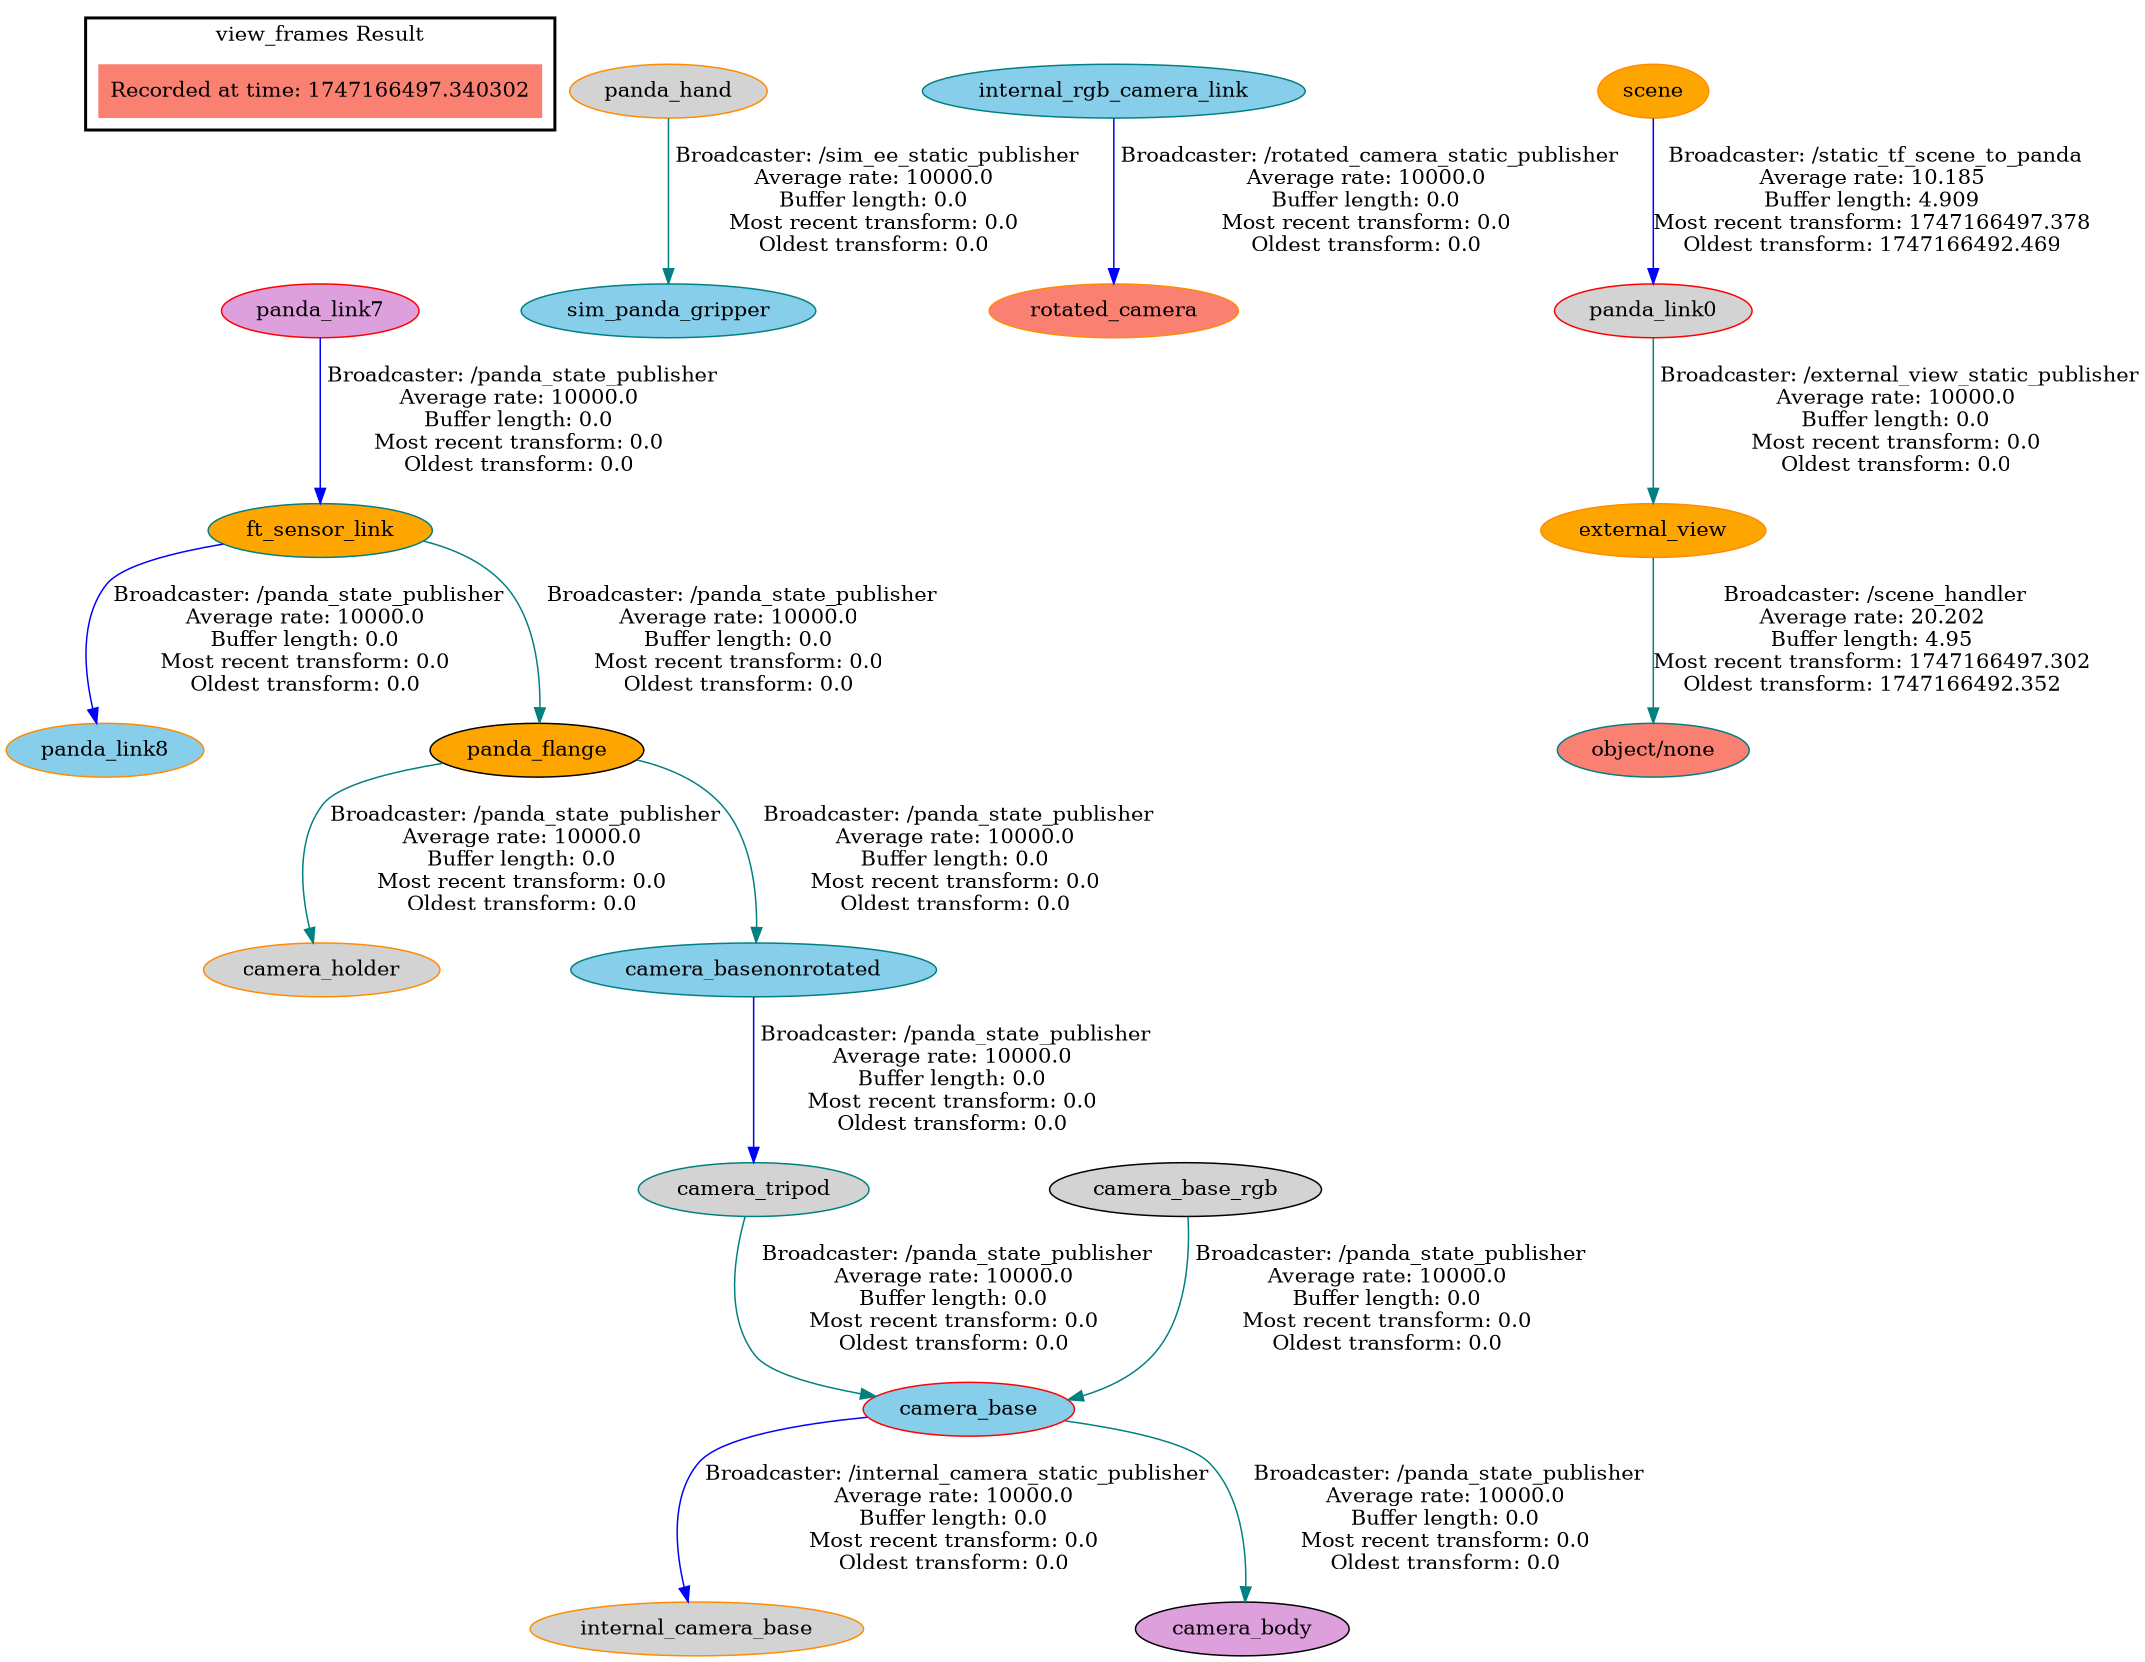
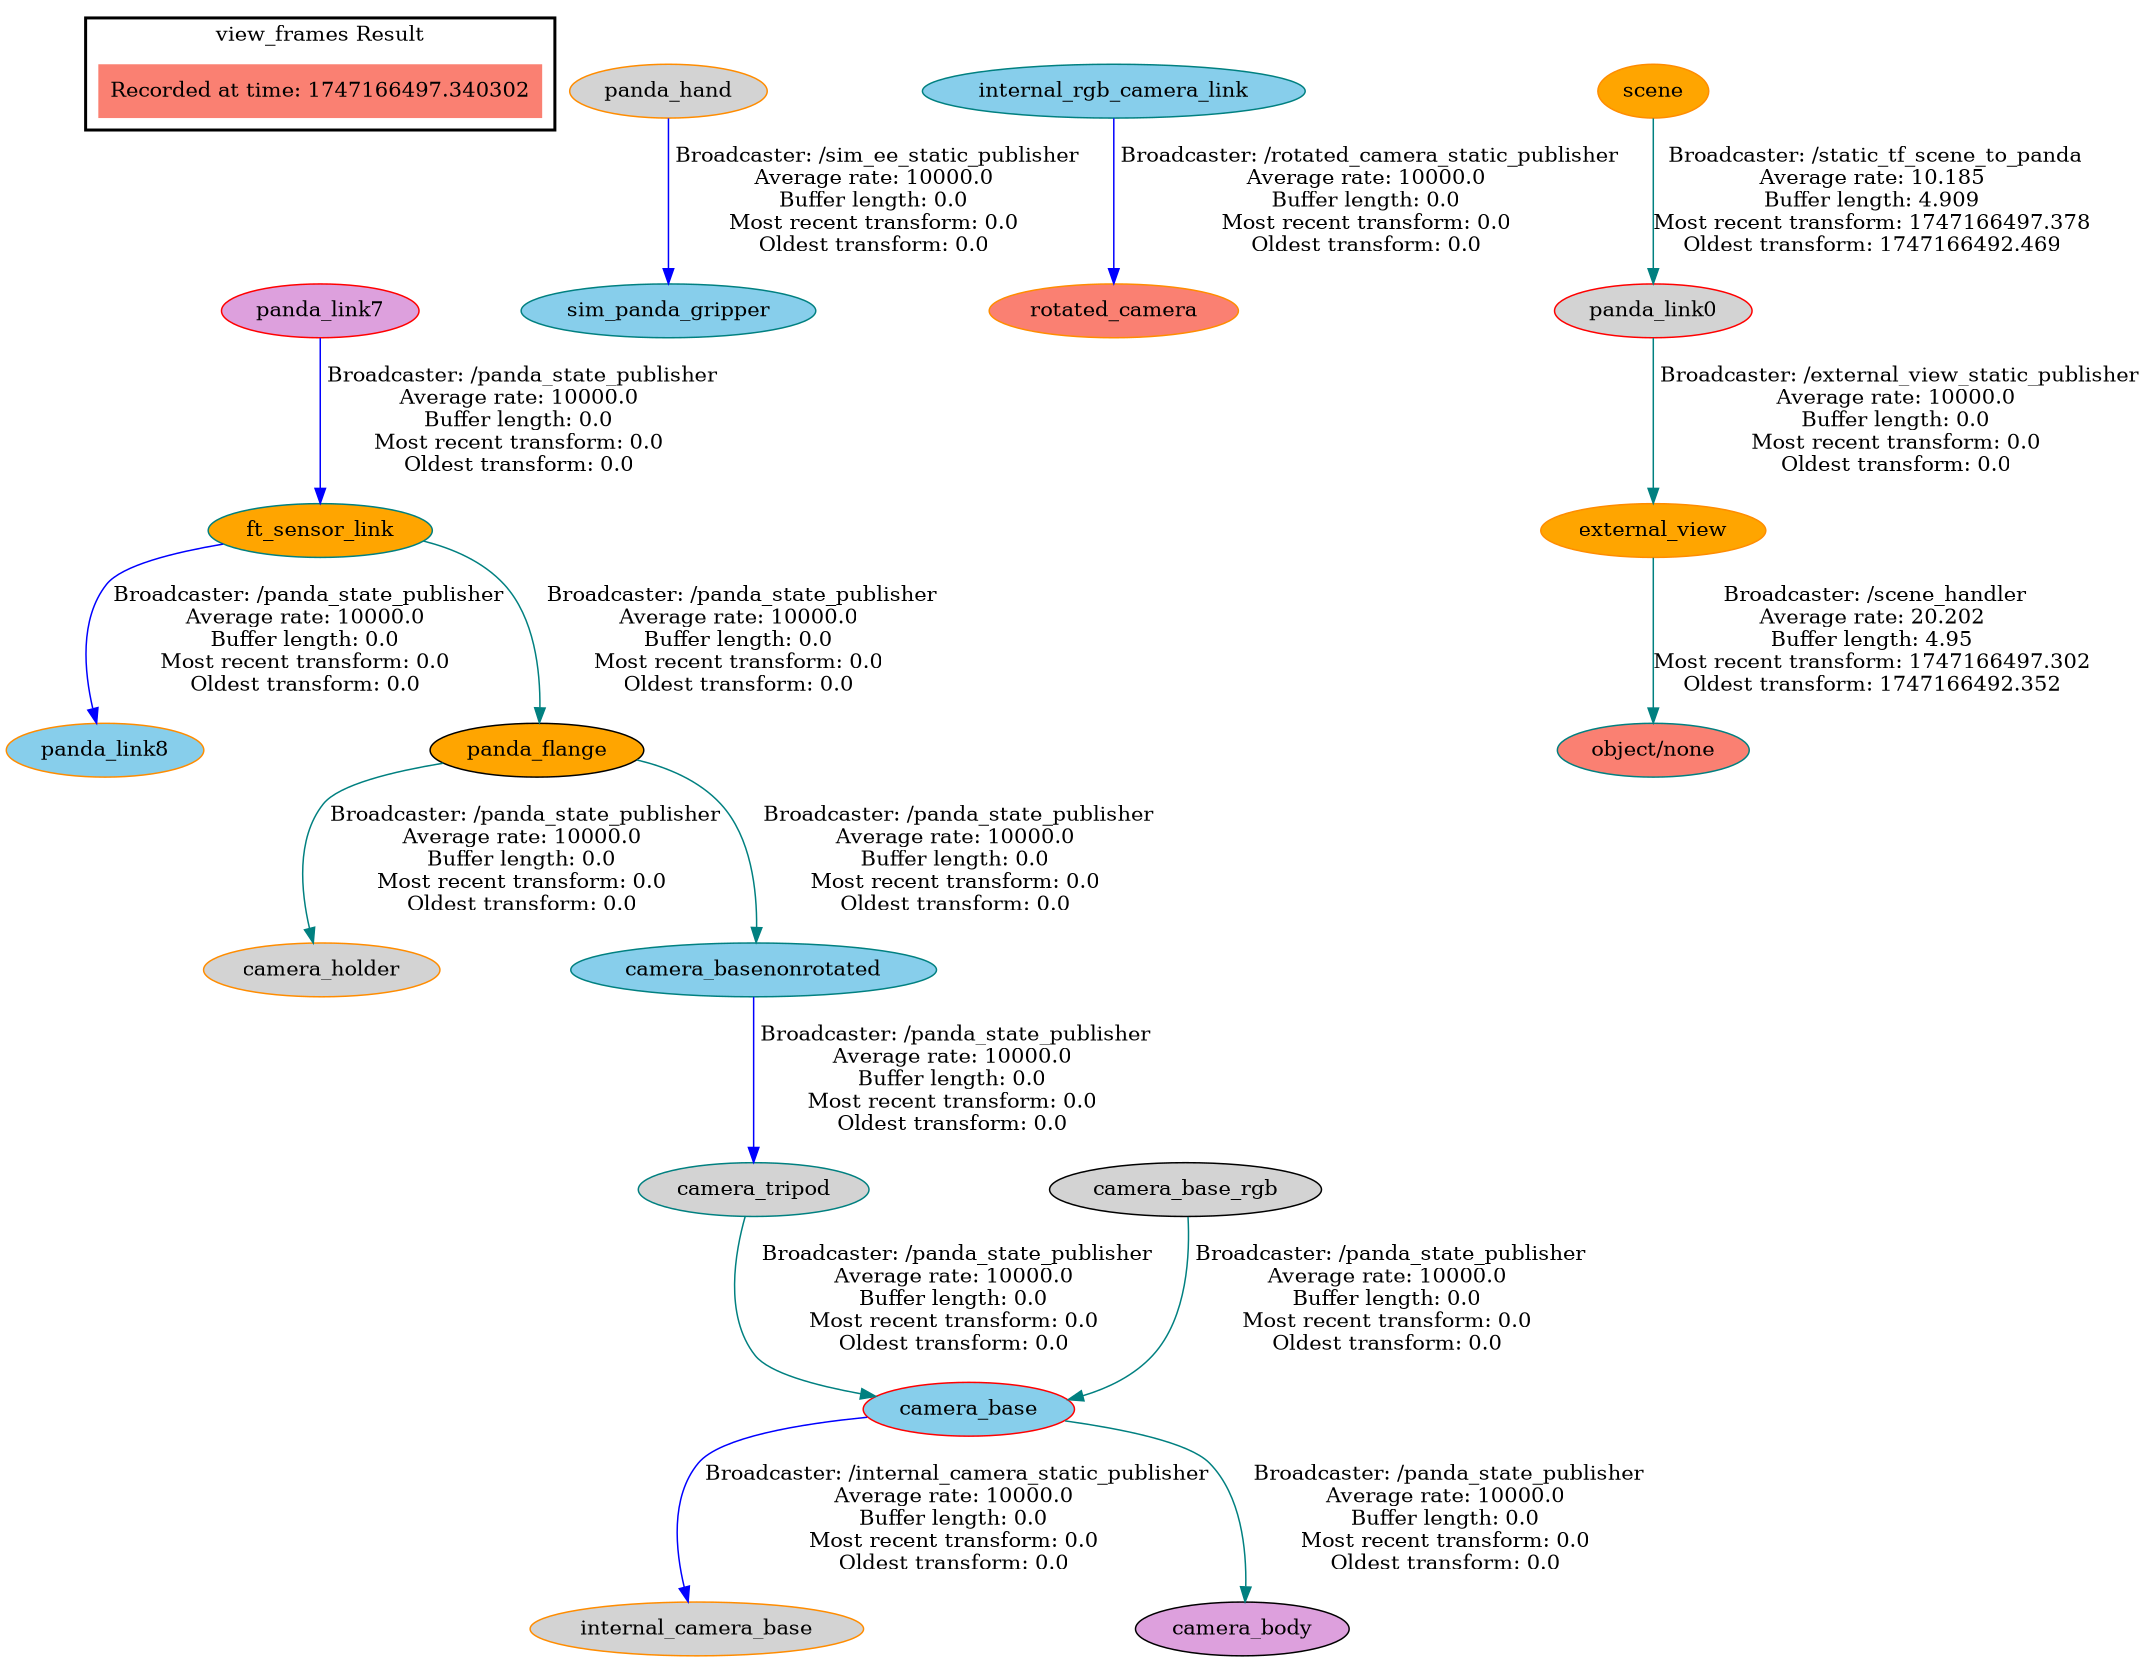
(668, 194) -> (668, 194)
(1653, 194) -> (1653, 194)
